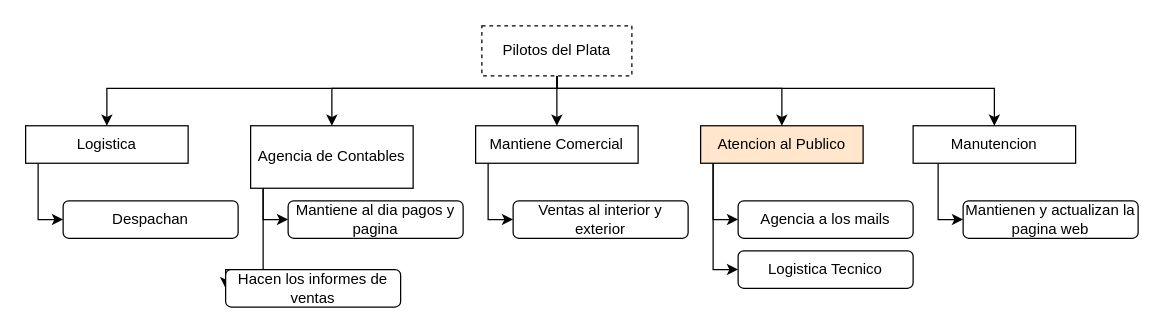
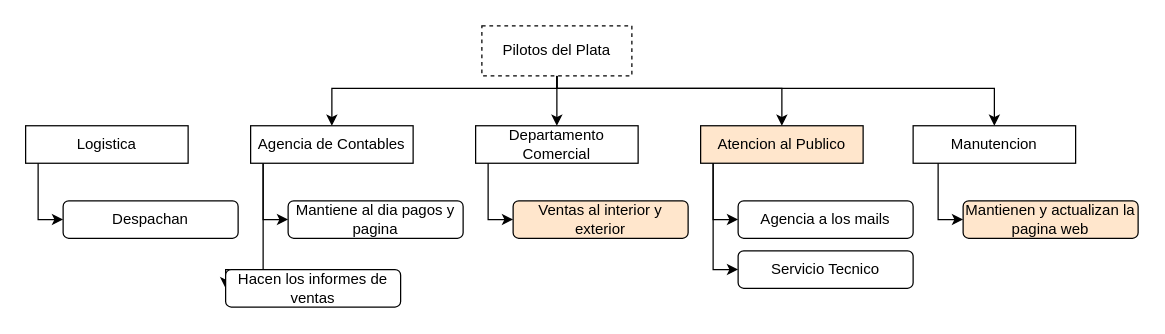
(204, 88) -> none
(557, 144) -> (557, 144)
(332, 157) -> (332, 144)
(601, 219) -> (601, 219)
(1051, 219) -> (1051, 219)
(826, 269) -> (826, 269)
